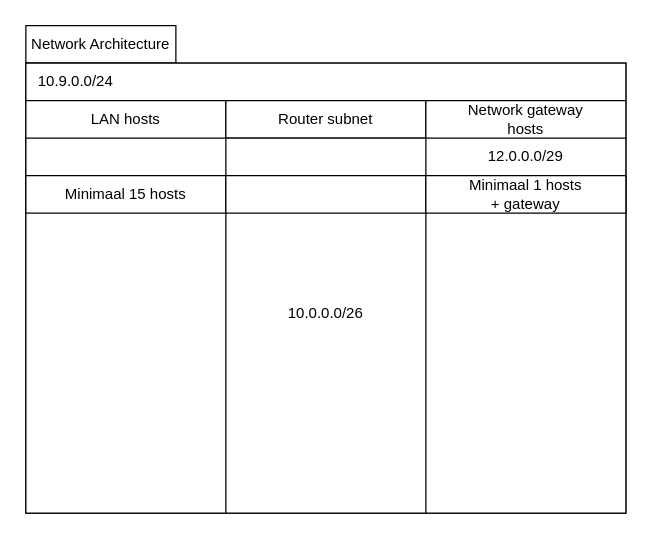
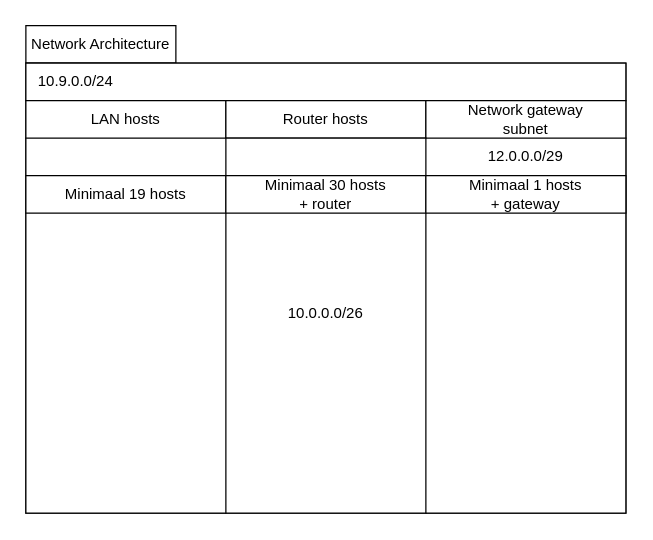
(326, 119) -> (326, 119)
(526, 119) -> (526, 119)
(126, 194) -> (126, 194)
none -> (326, 194)
